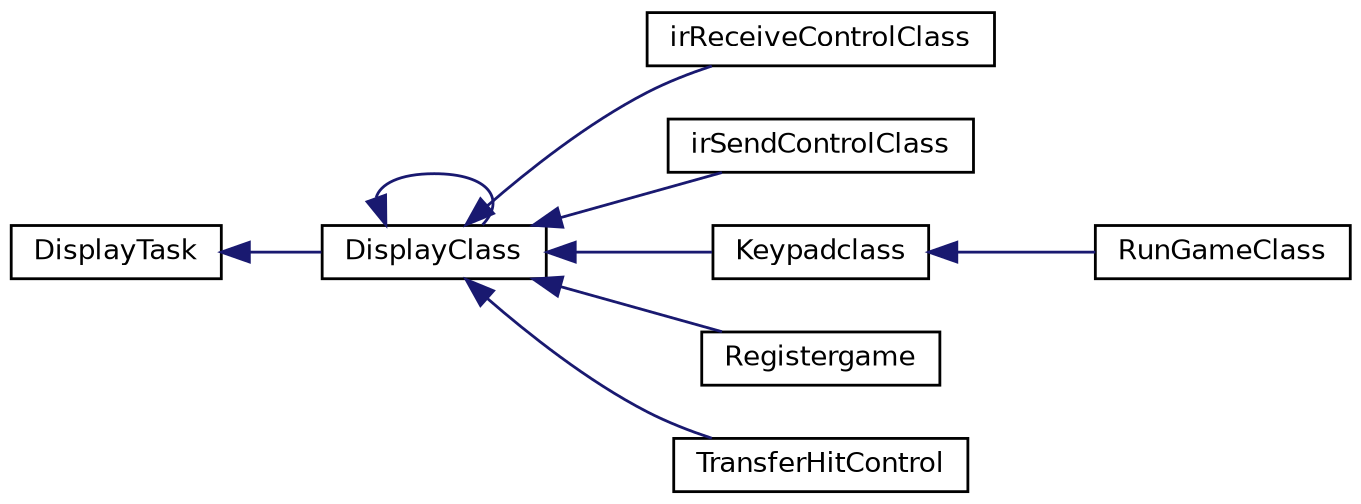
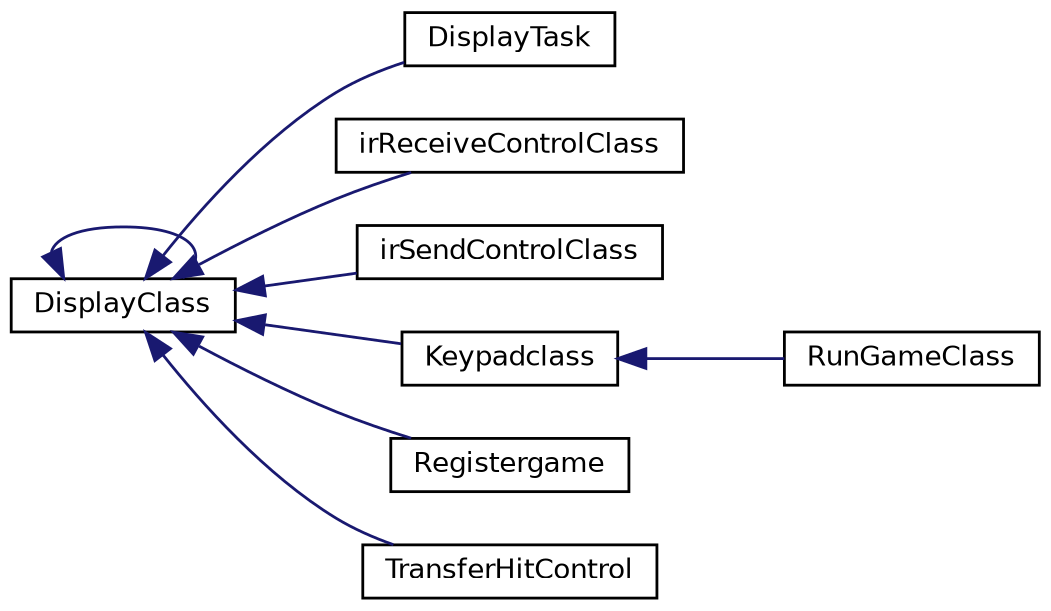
(286, 252) -> (270, 142)
